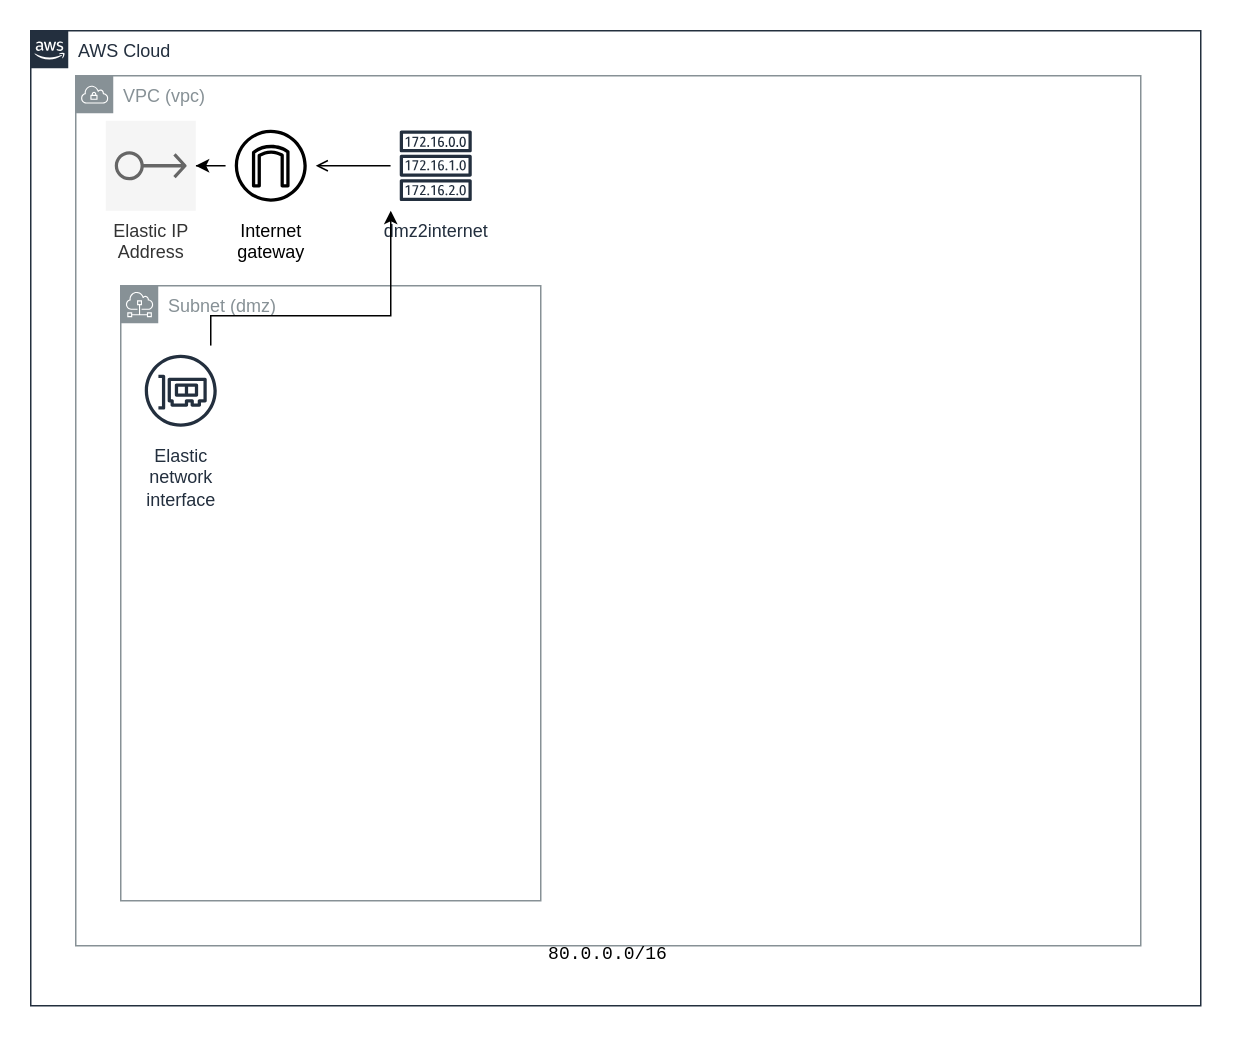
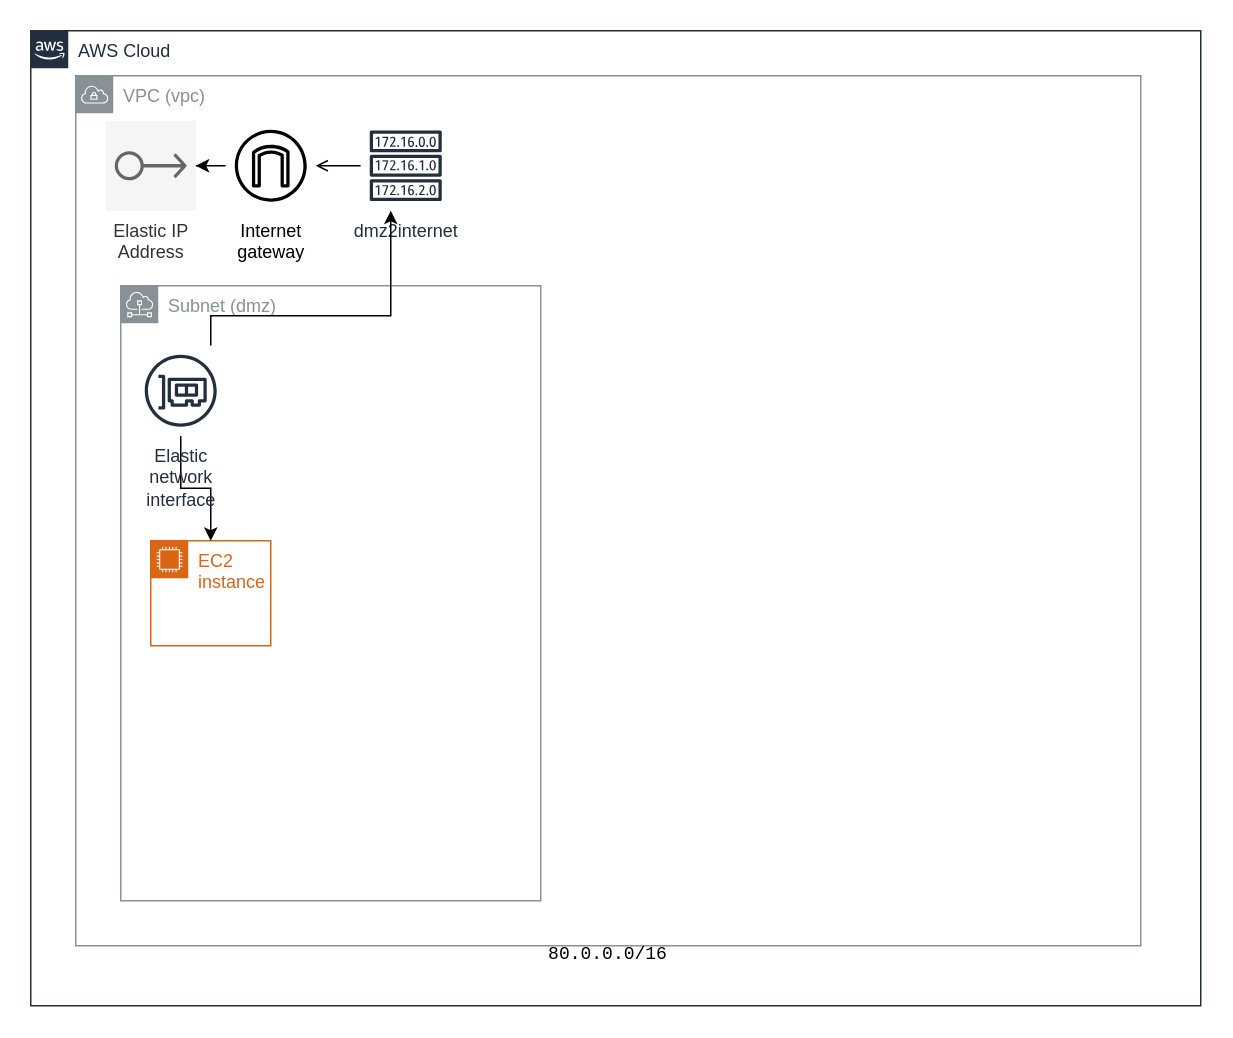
(436, 166) -> (406, 166)
none -> (191, 488)
none -> (211, 593)
